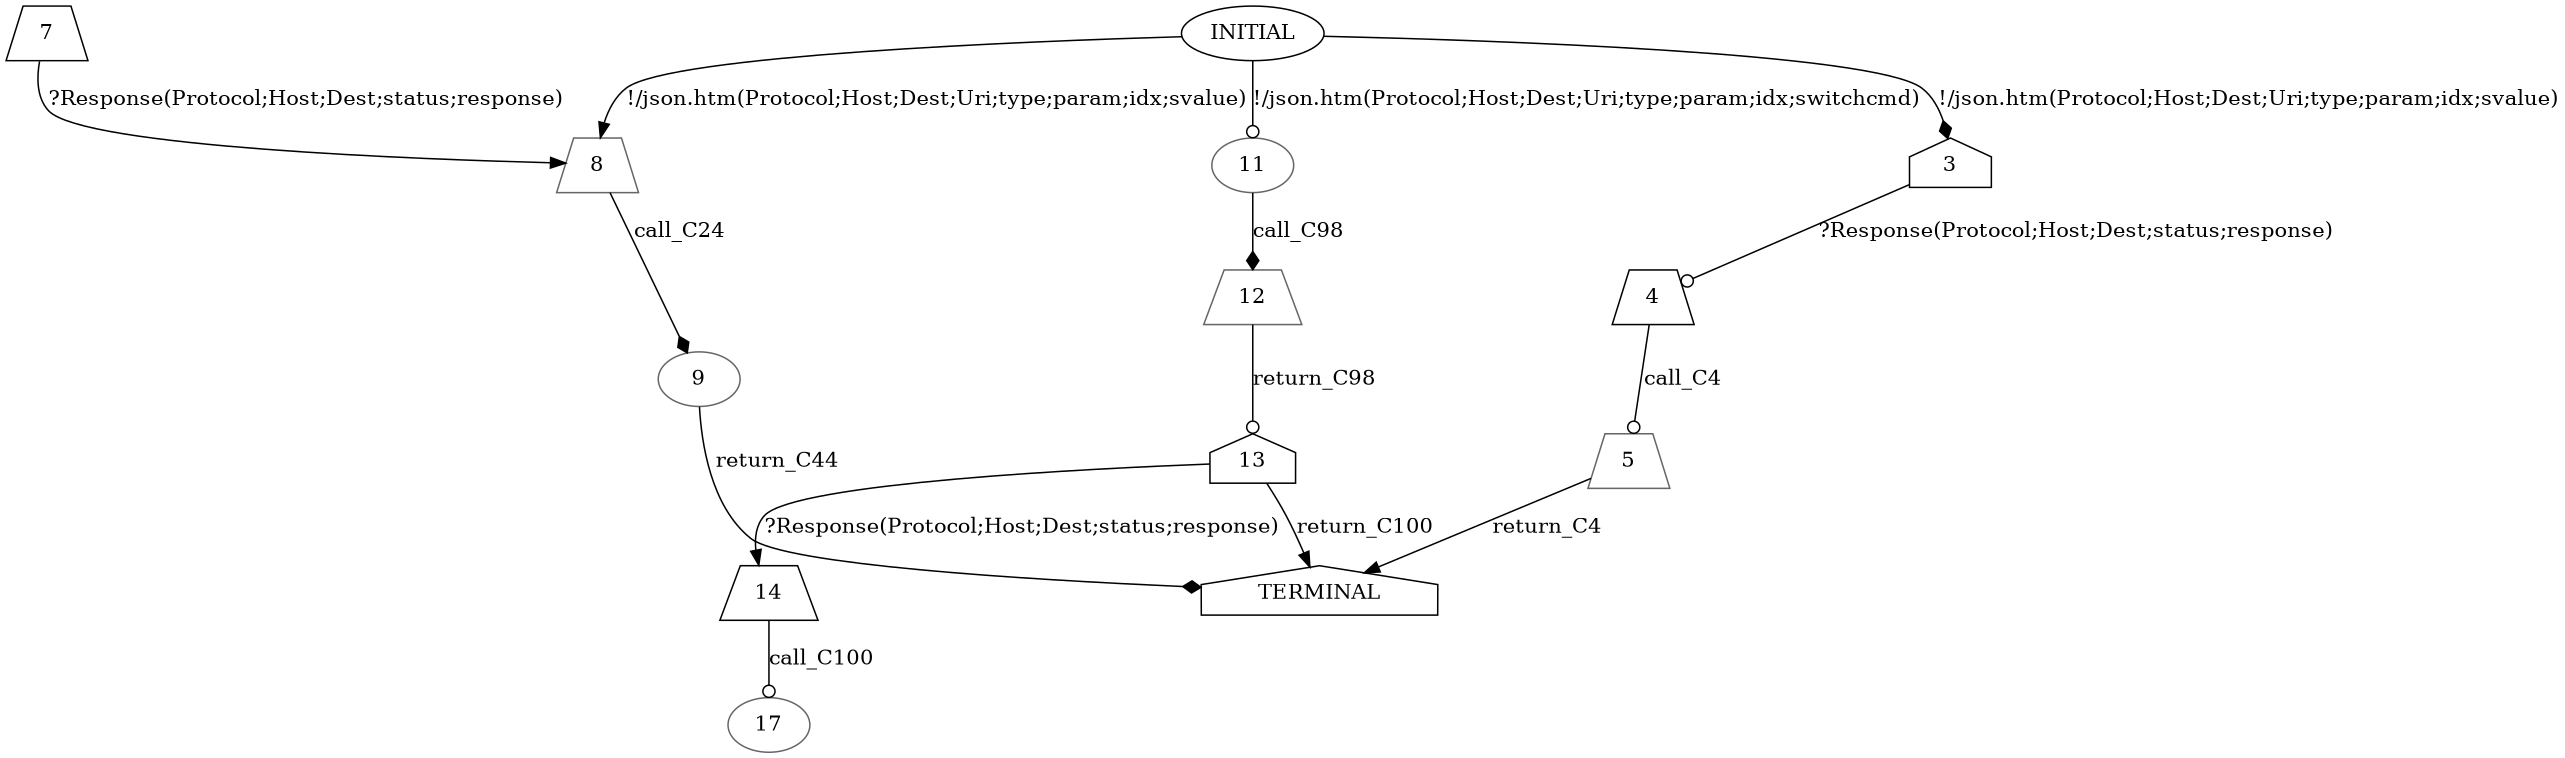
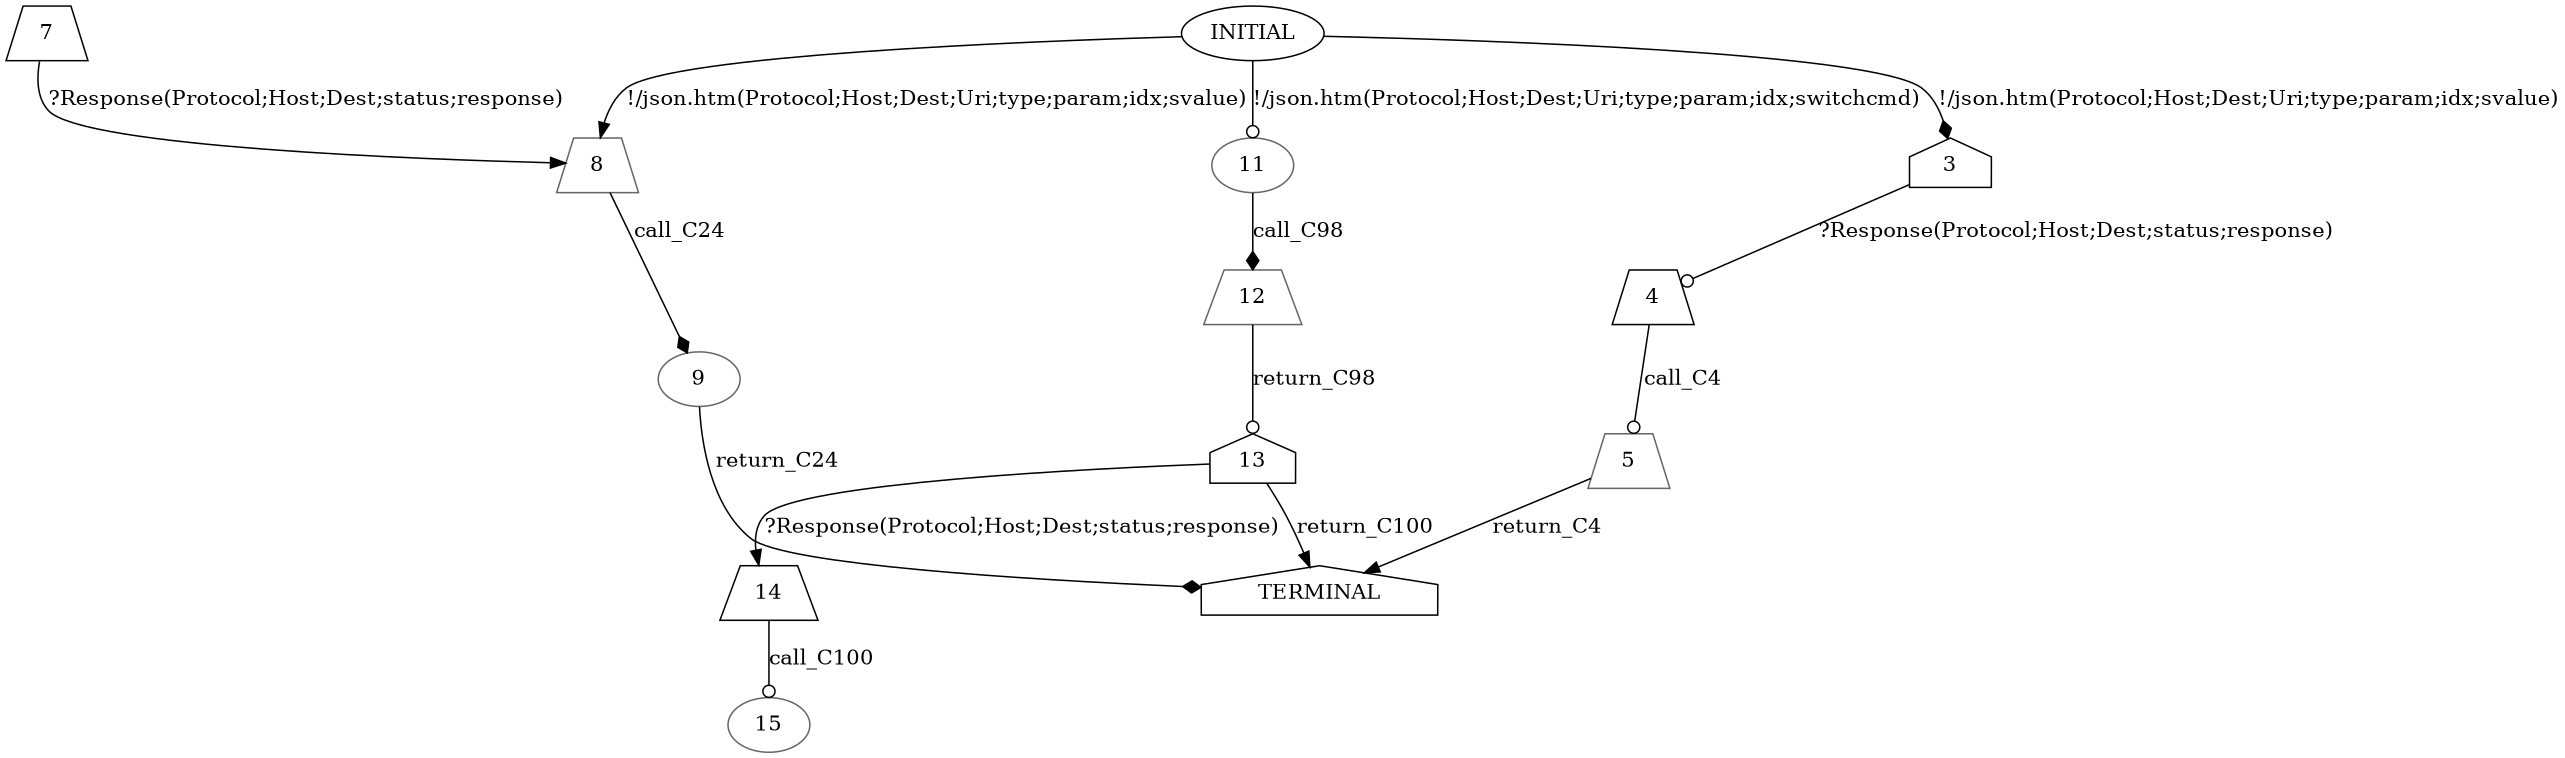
(778, 461) -> (778, 461)
(769, 725) -> (769, 725)
